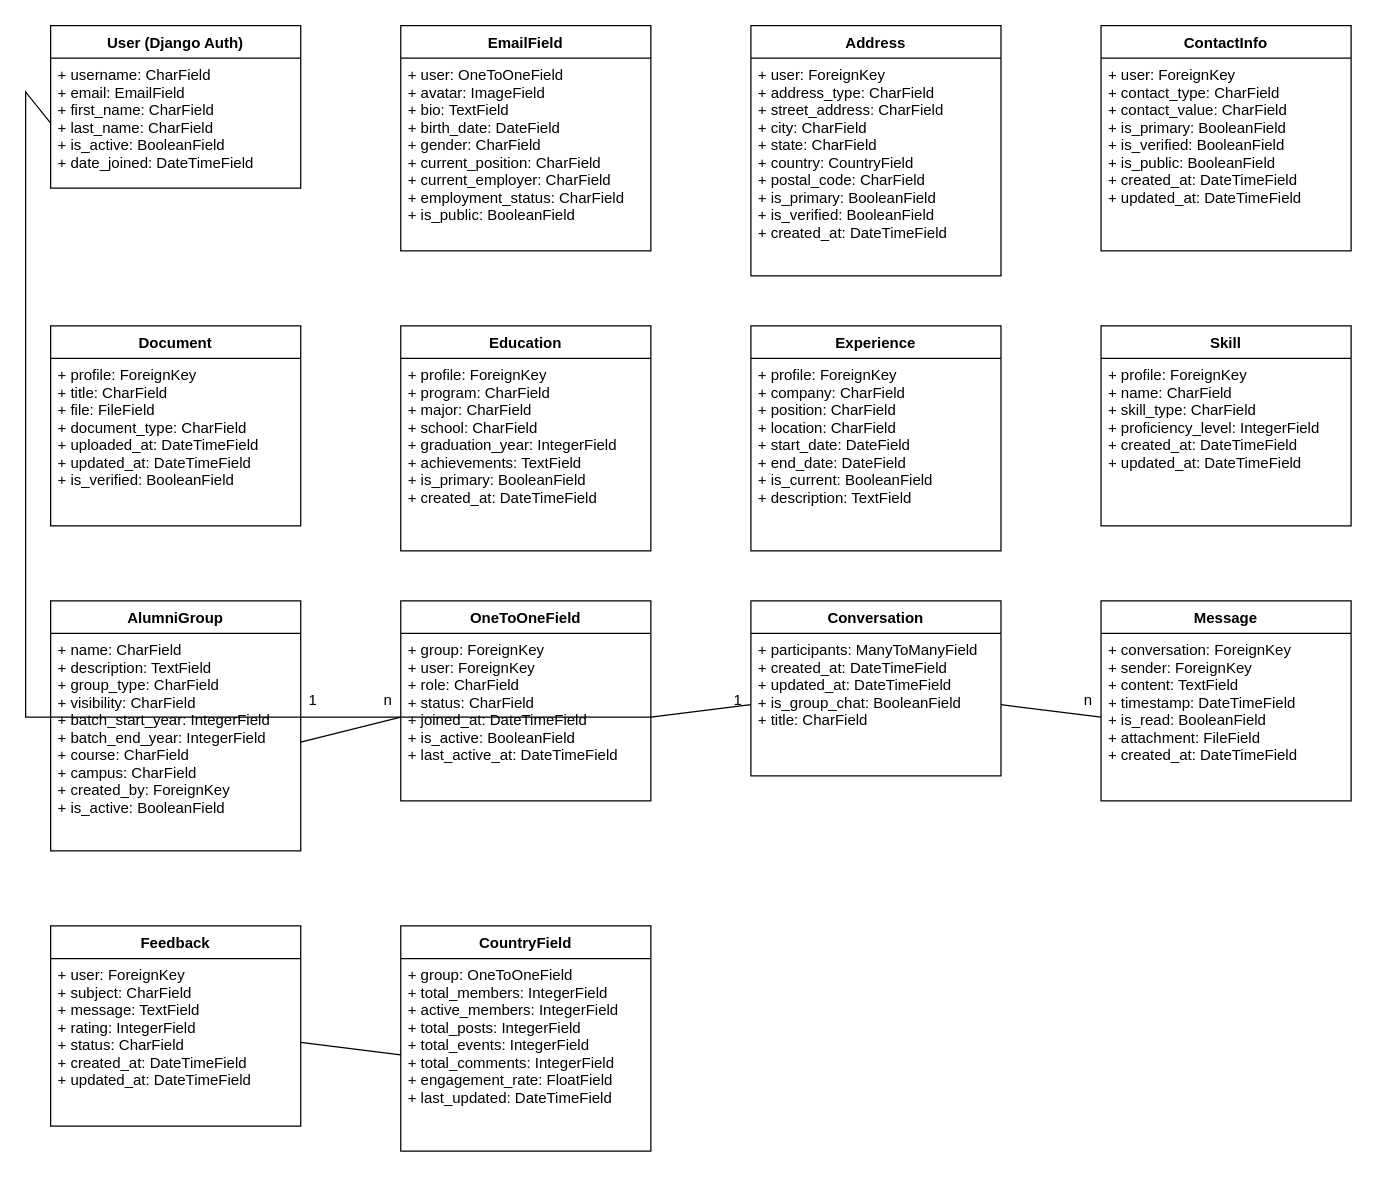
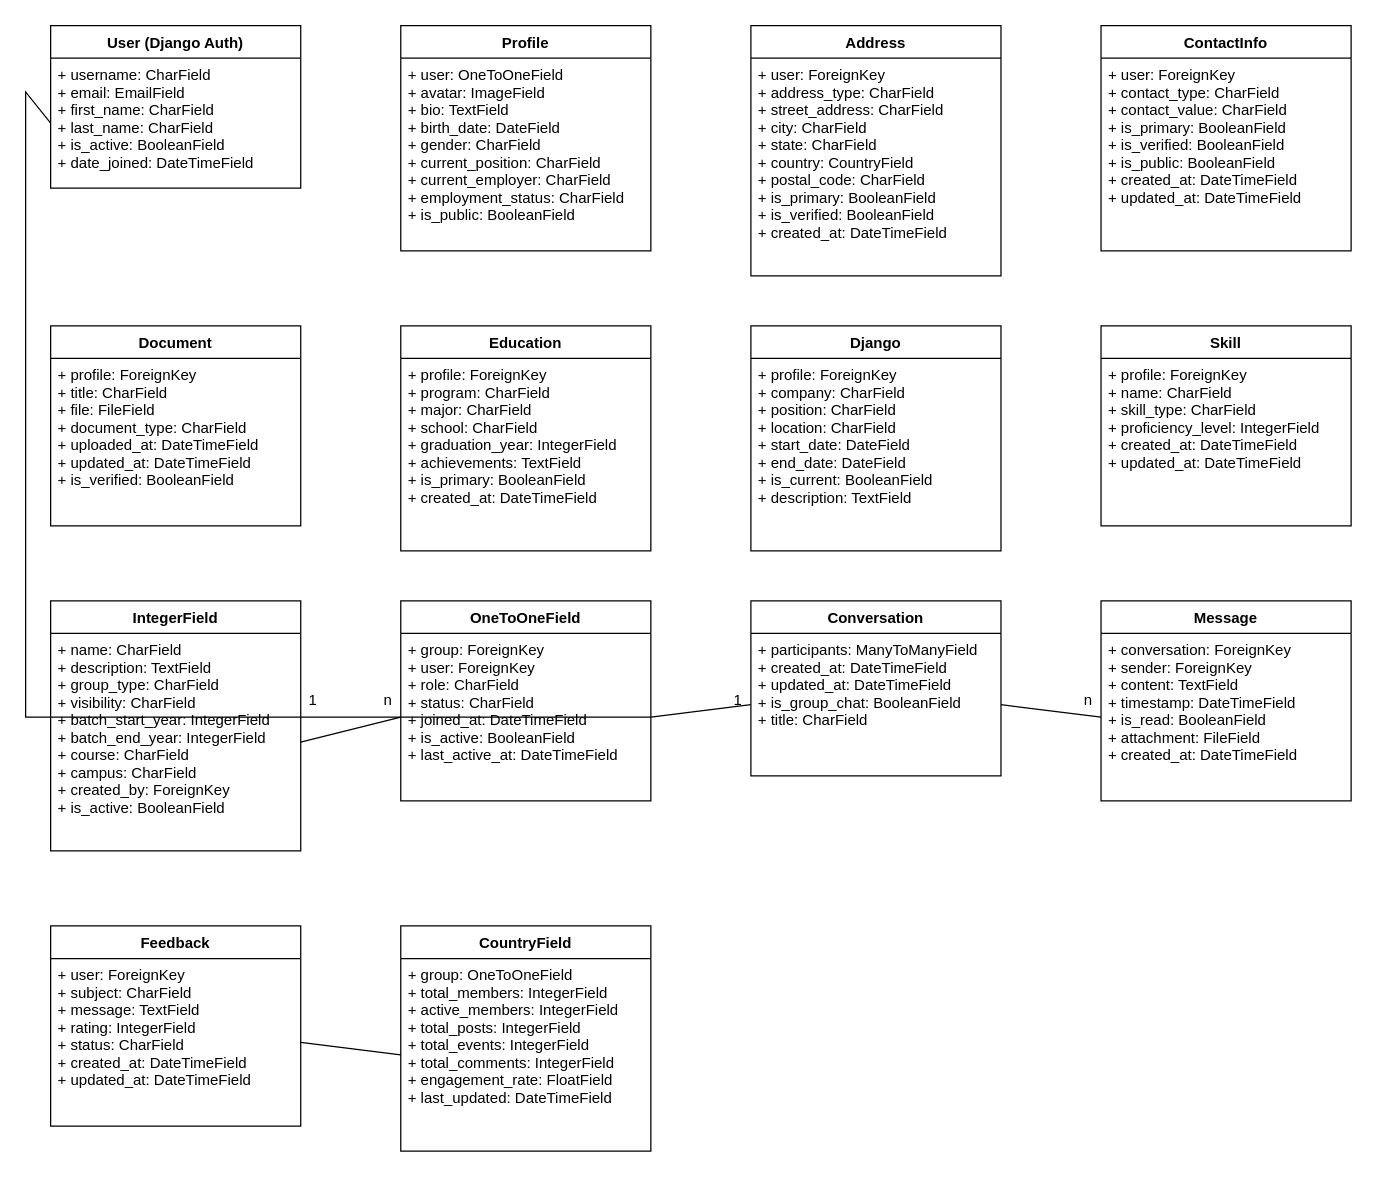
(525, 43) -> (525, 43)
(875, 343) -> (875, 343)
(175, 618) -> (175, 618)
